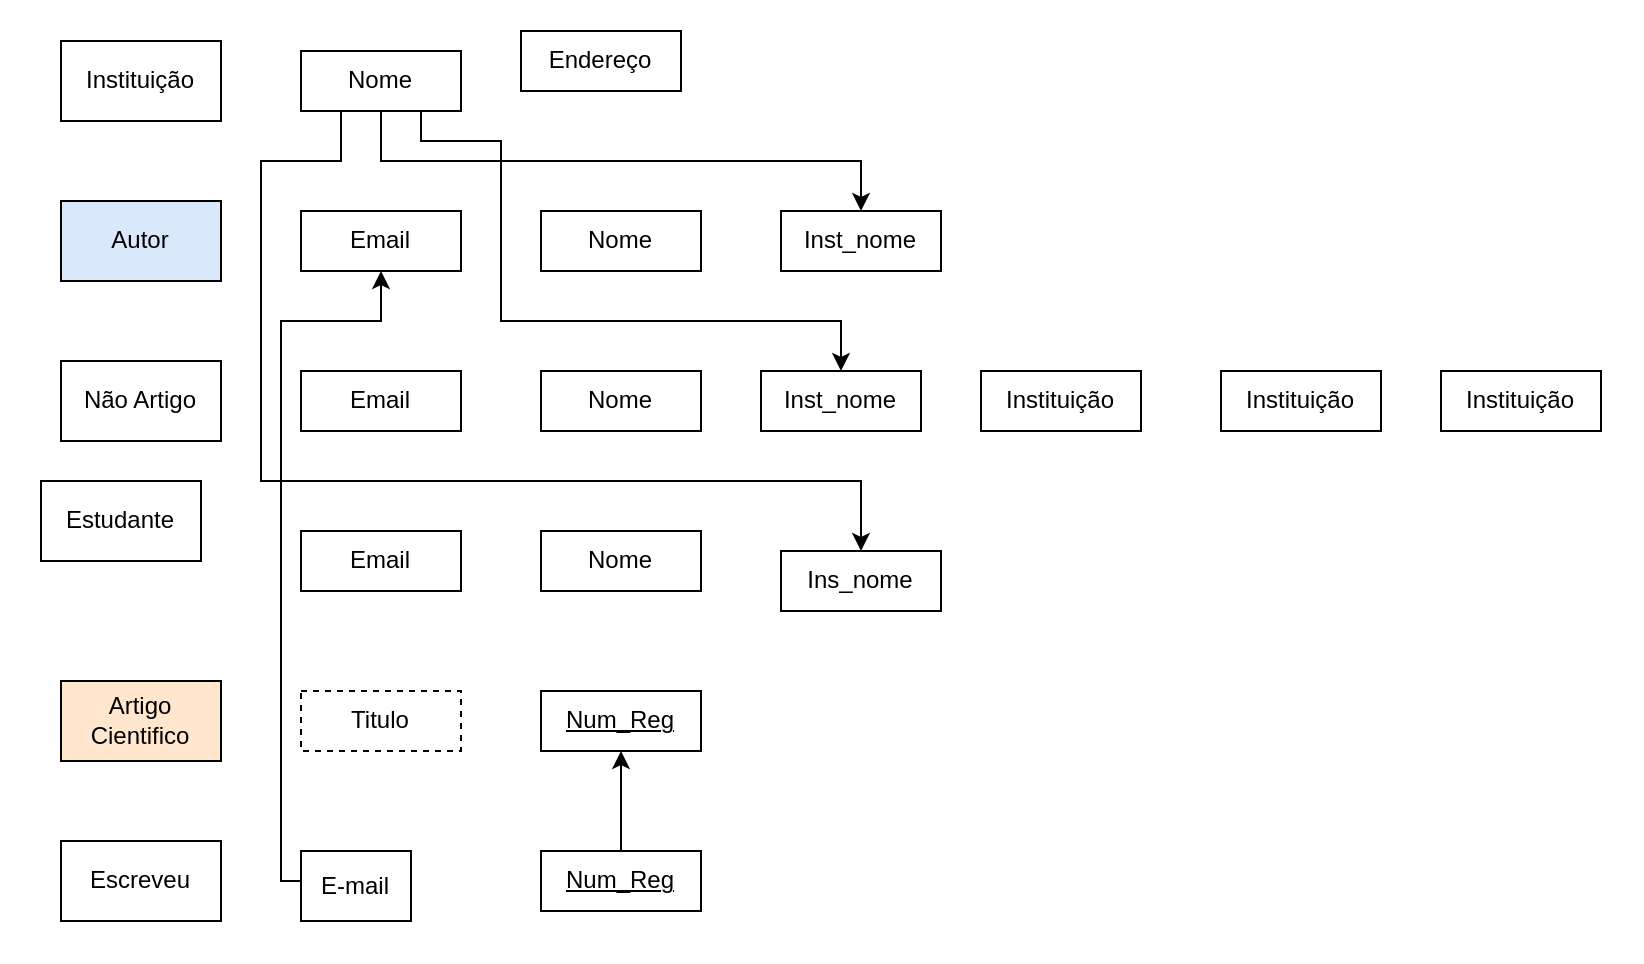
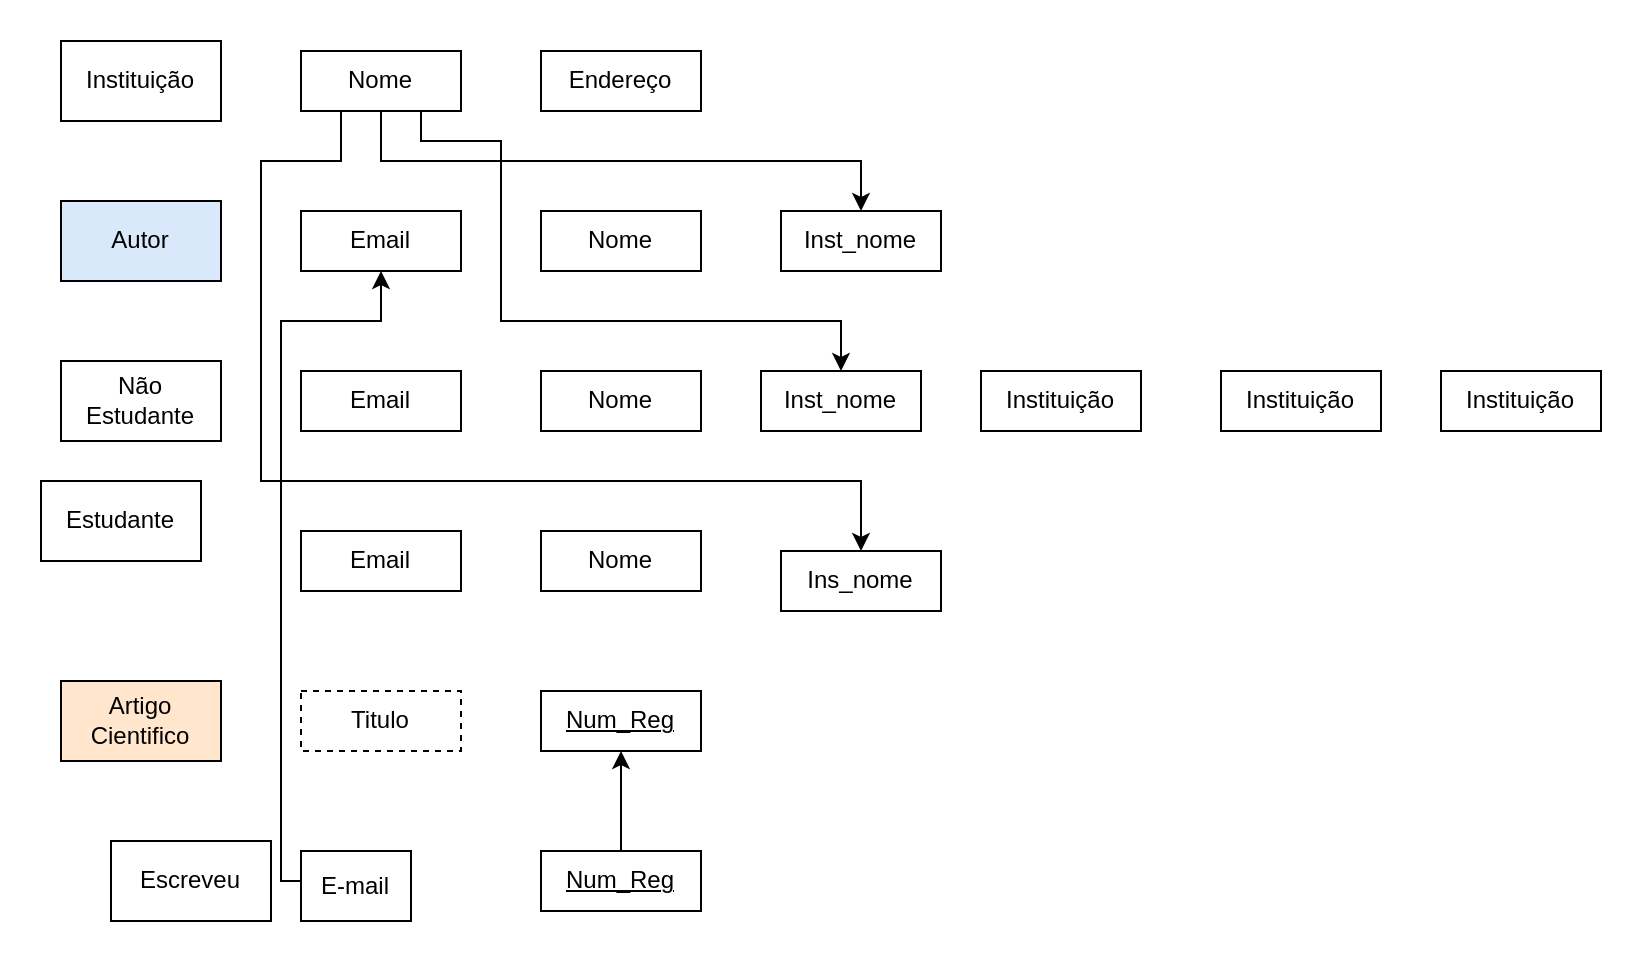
(601, 61) -> (621, 81)
(141, 401) -> (141, 401)
(141, 881) -> (191, 881)
